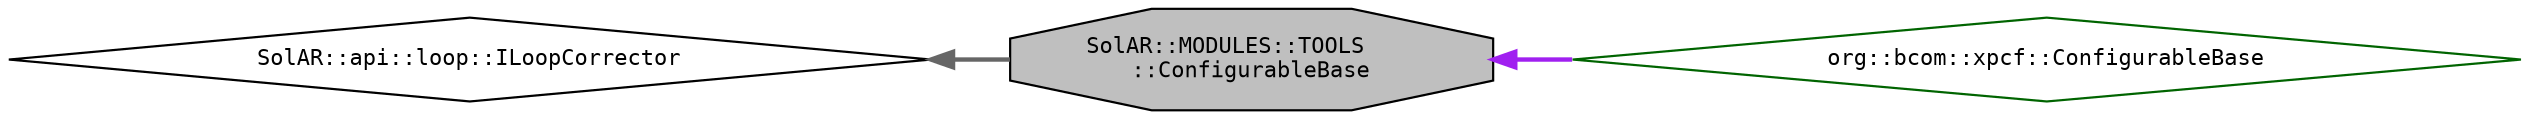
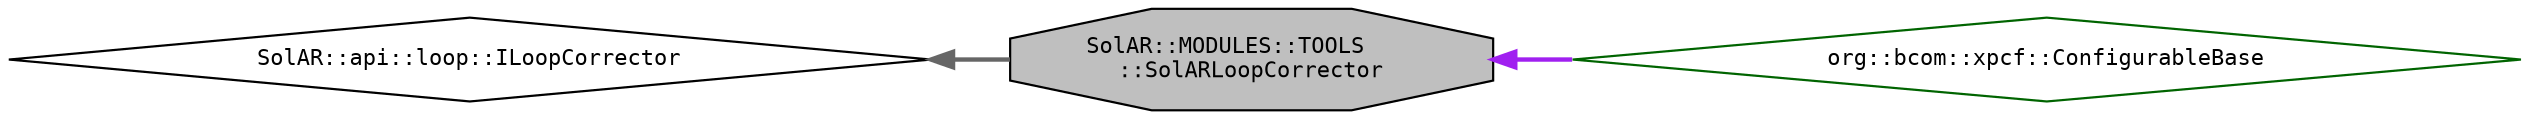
(1252, 60) -> (1252, 60)
